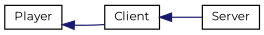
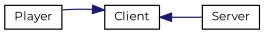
(89, 25) -> (77, 9)
